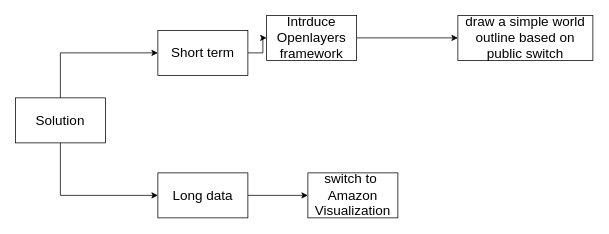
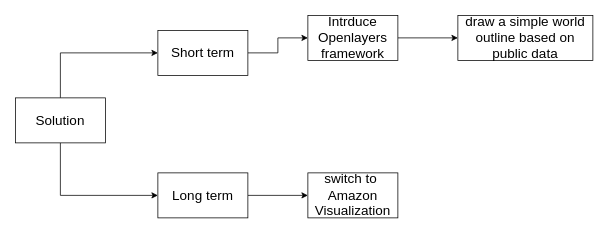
(312, 38) -> (353, 38)
(525, 38) -> (525, 38)
(203, 195) -> (203, 195)
